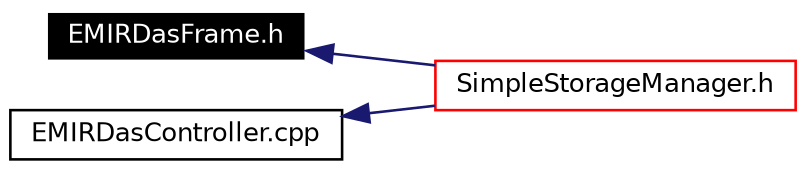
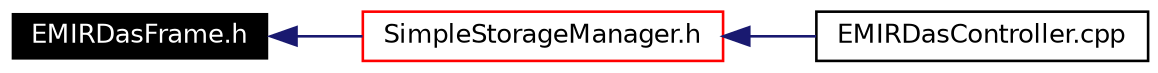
(402, 109) -> (783, 36)
